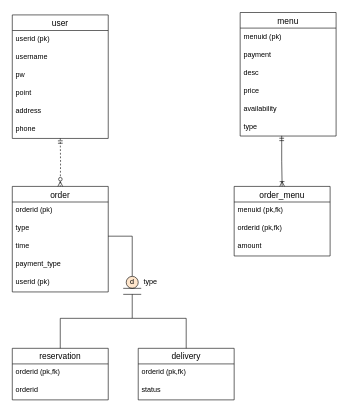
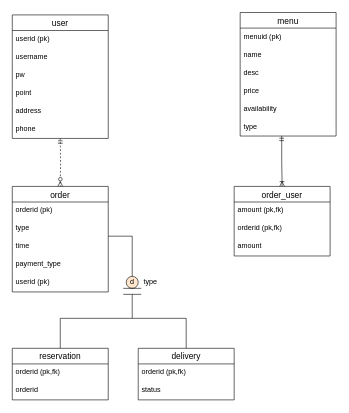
(258, 54) -> (252, 54)
(282, 195) -> (282, 195)
(263, 210) -> (264, 210)
